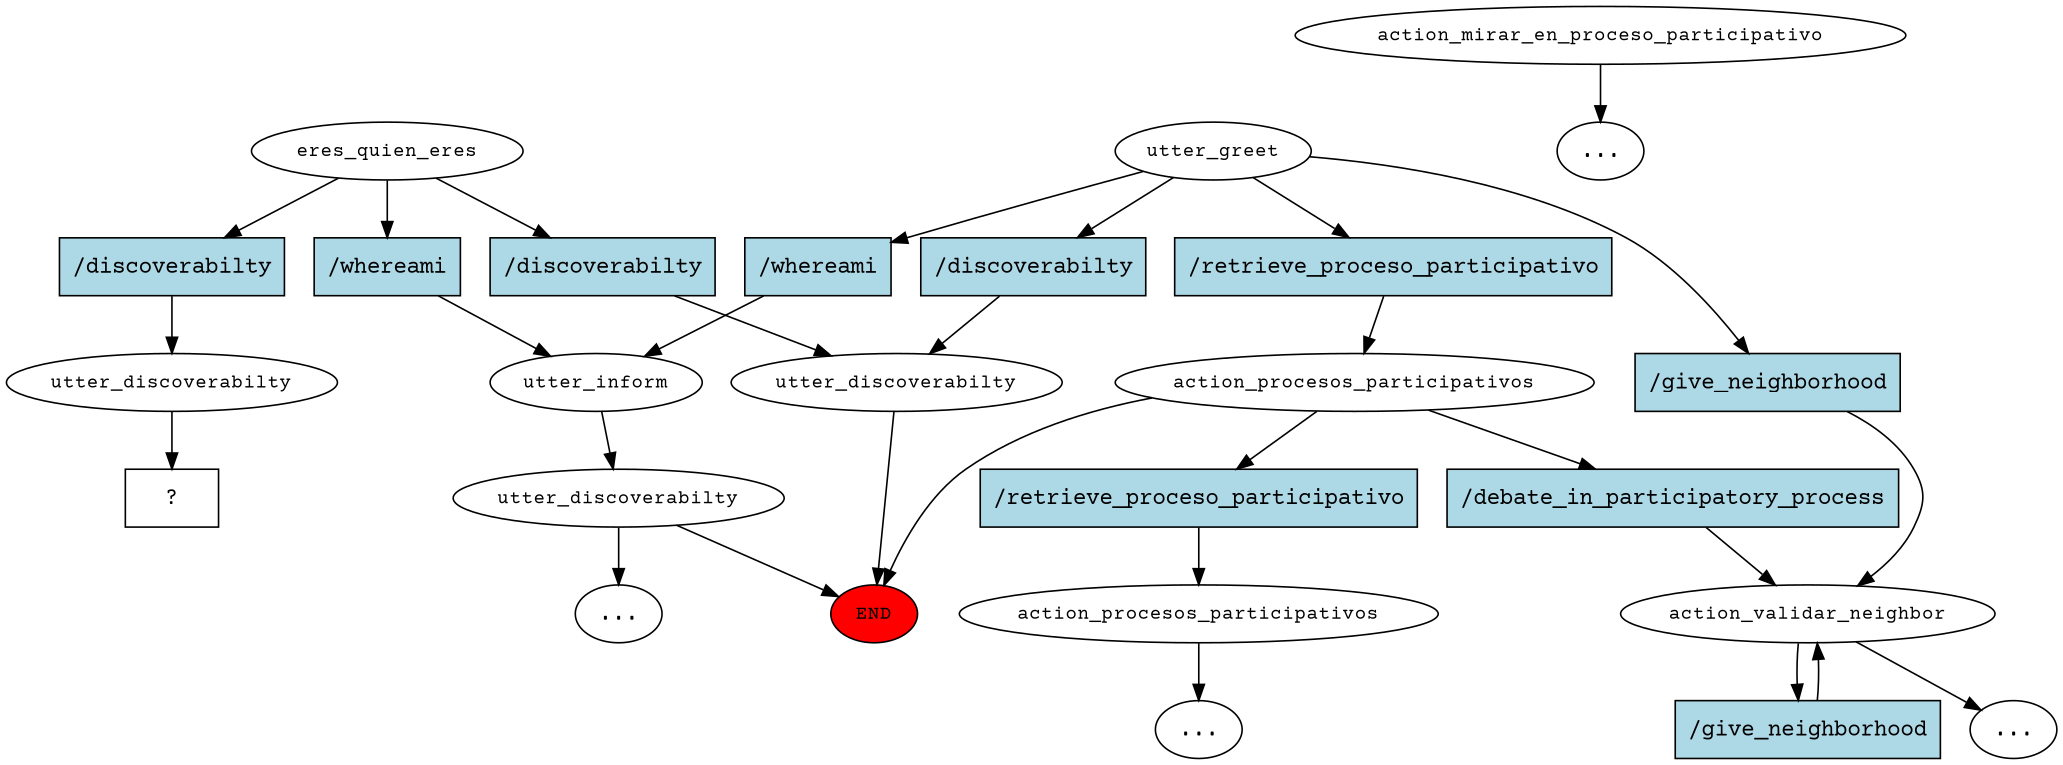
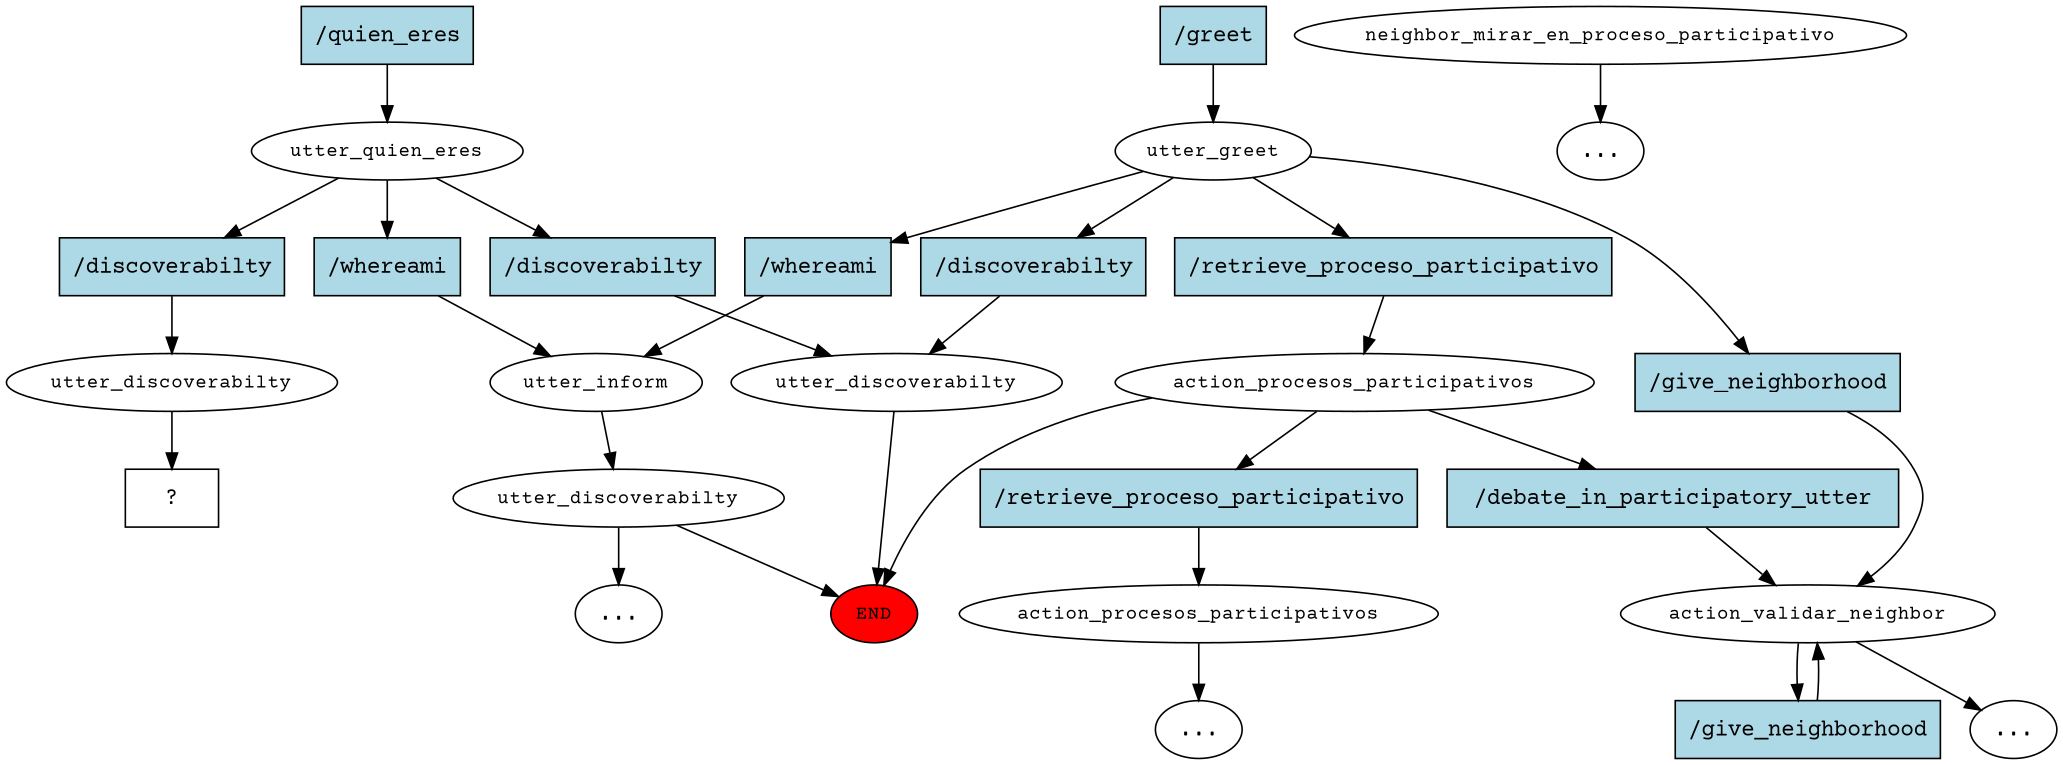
none -> (387, 35)
none -> (1213, 35)
(1601, 35) -> (1601, 35)
(387, 151) -> (387, 151)
(1673, 498) -> (1673, 498)
